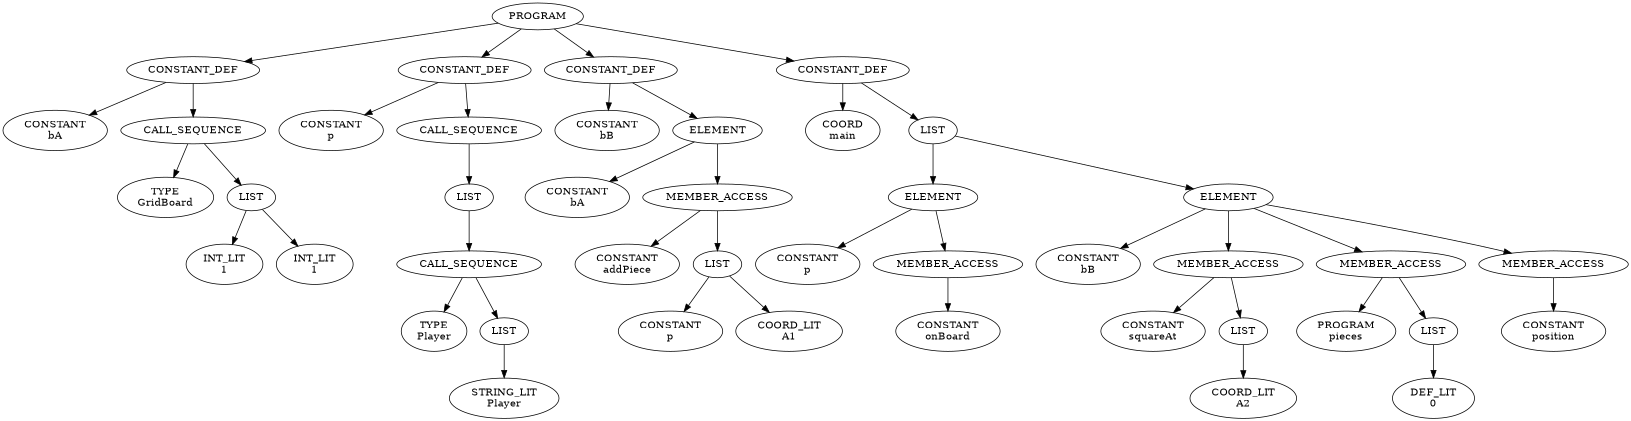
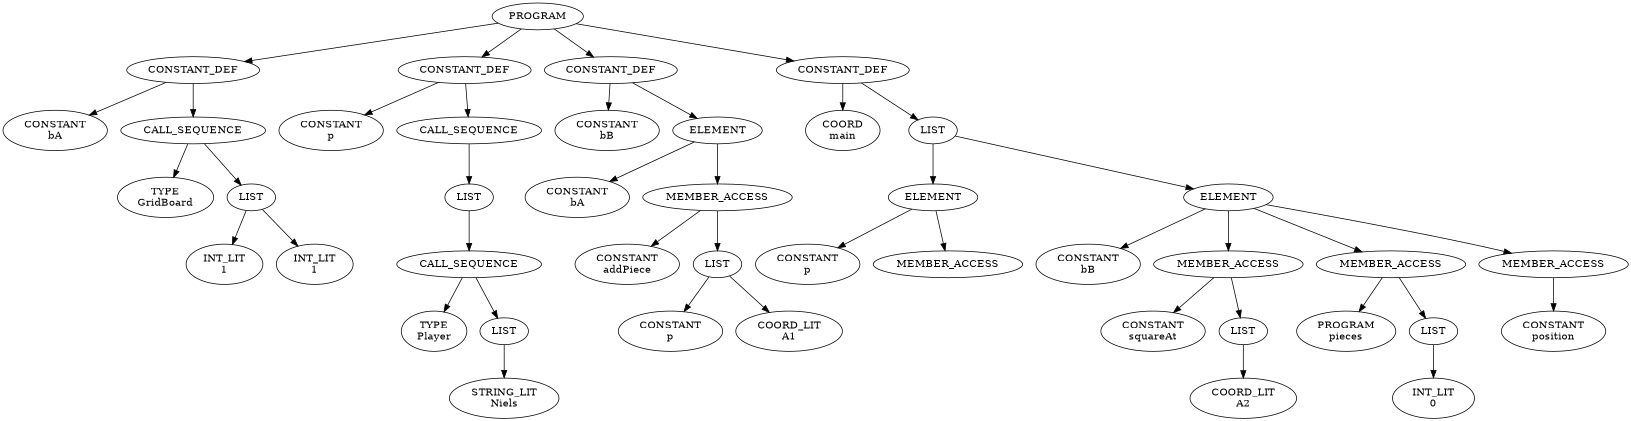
(948, 331) -> none
(504, 398) -> (504, 398)
(1433, 398) -> (1433, 398)
